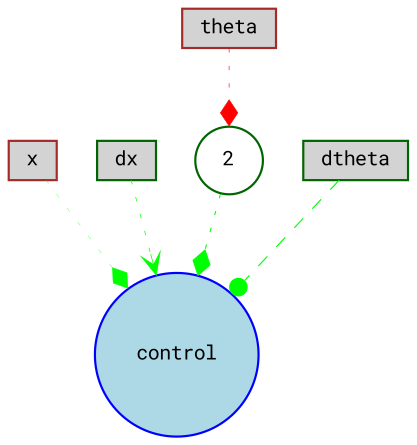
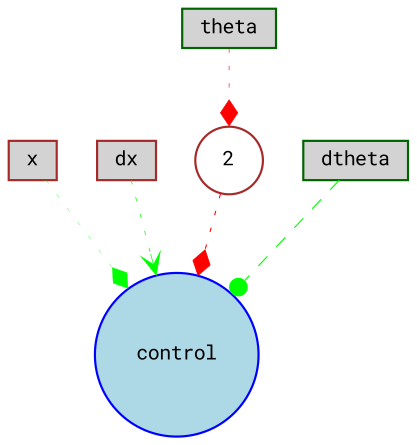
(229, 28) -> (229, 28)
(127, 161) -> (127, 161)
(229, 161) -> (229, 161)
(213, 222) -> (213, 222)
